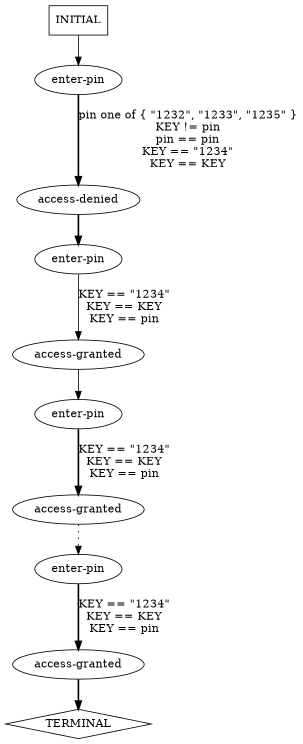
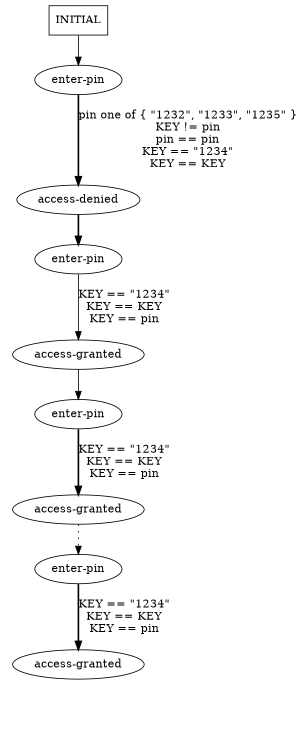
(78, 724) -> none
